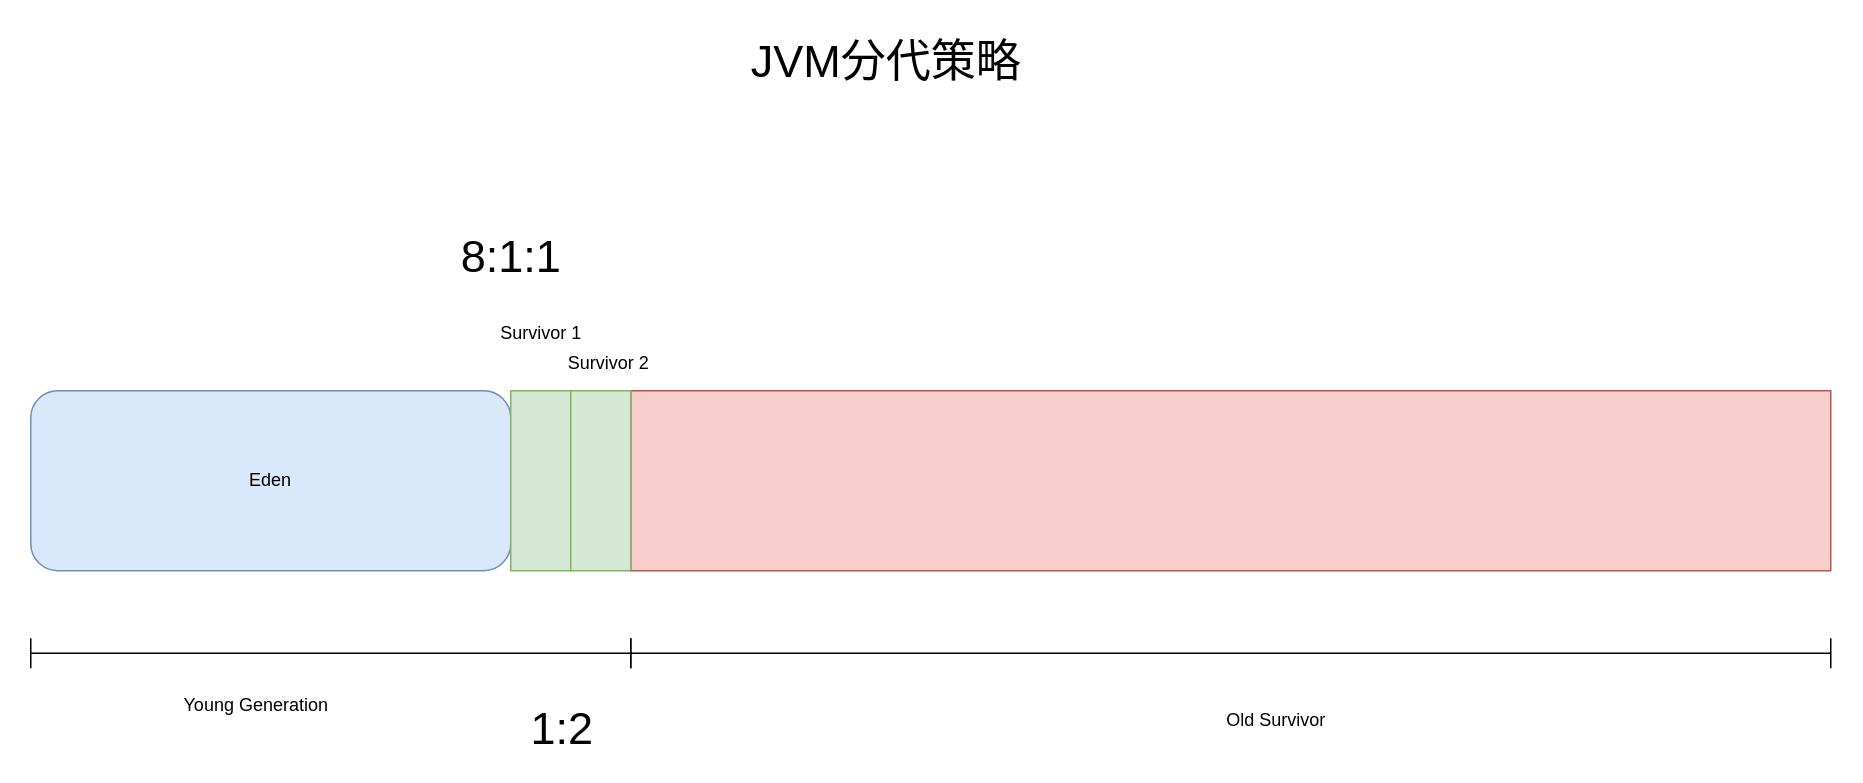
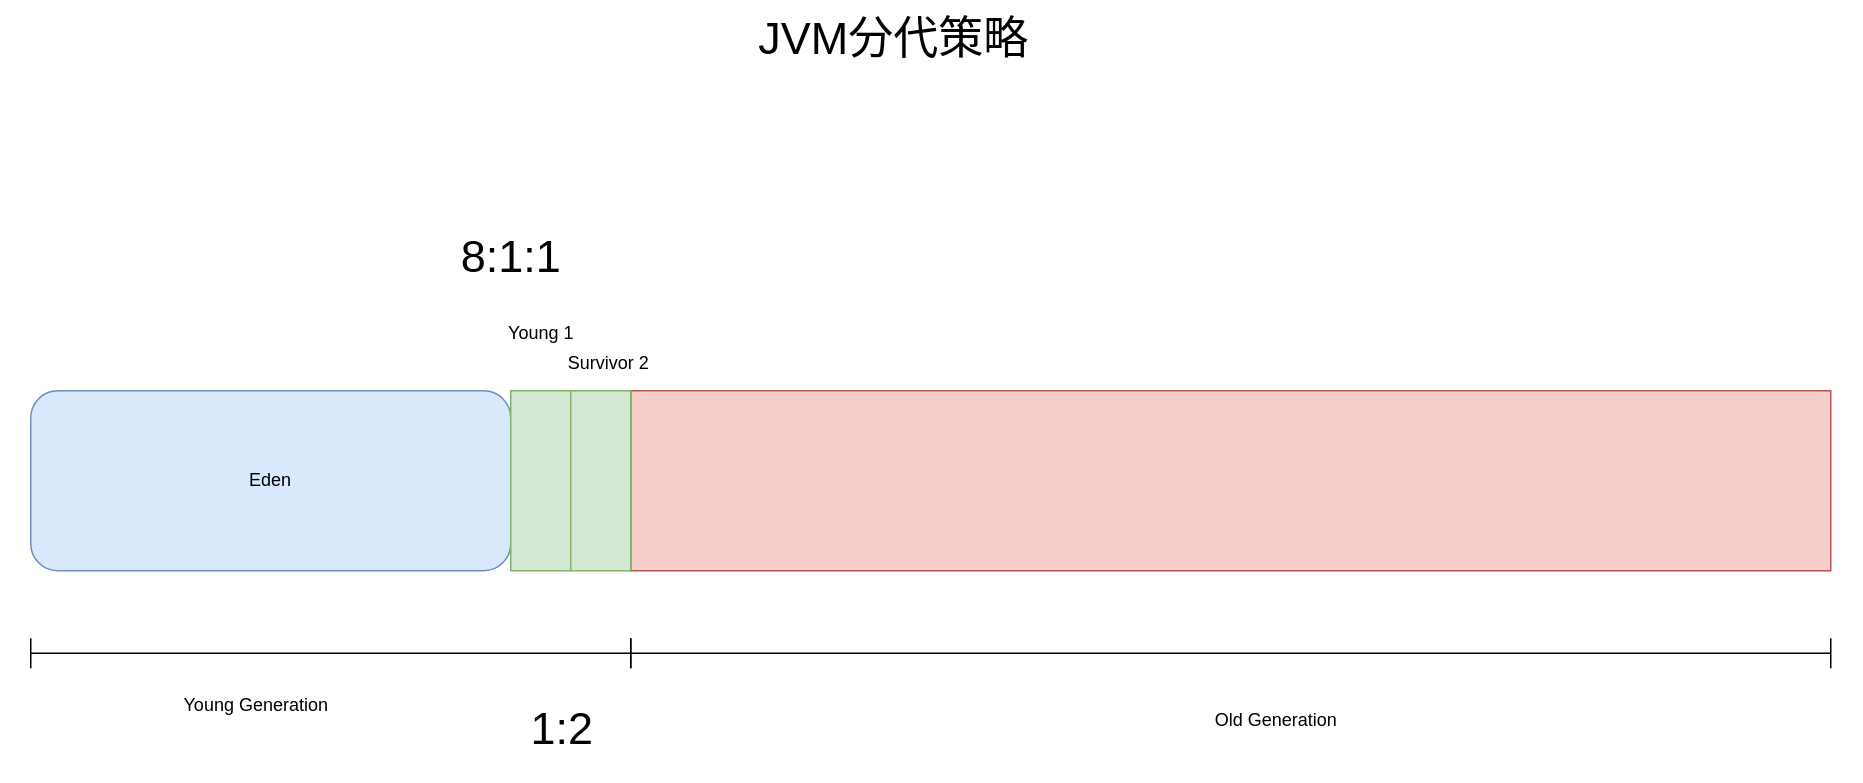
(886, 61) -> (893, 38)
(542, 323) -> (542, 323)
(1277, 721) -> (1277, 721)
